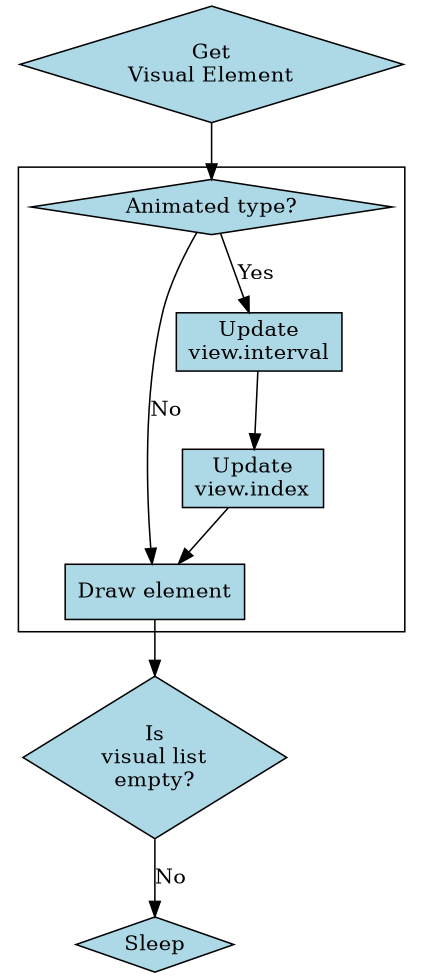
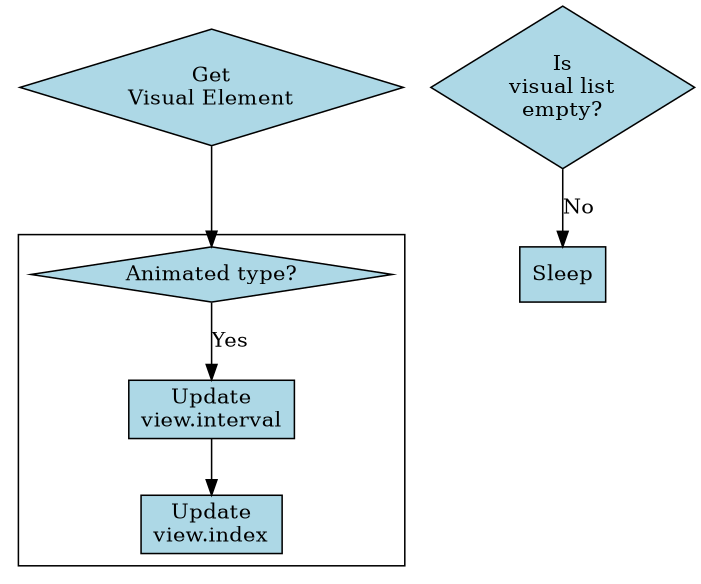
(155, 592) -> none
(155, 945) -> (563, 274)
